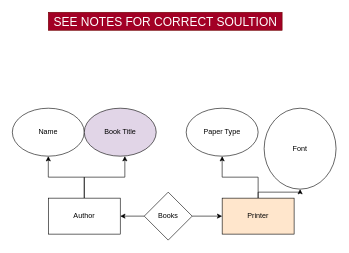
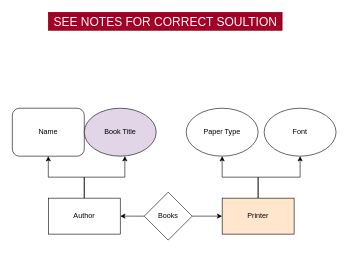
(48, 132) -> (48, 132)
(300, 149) -> (300, 132)
